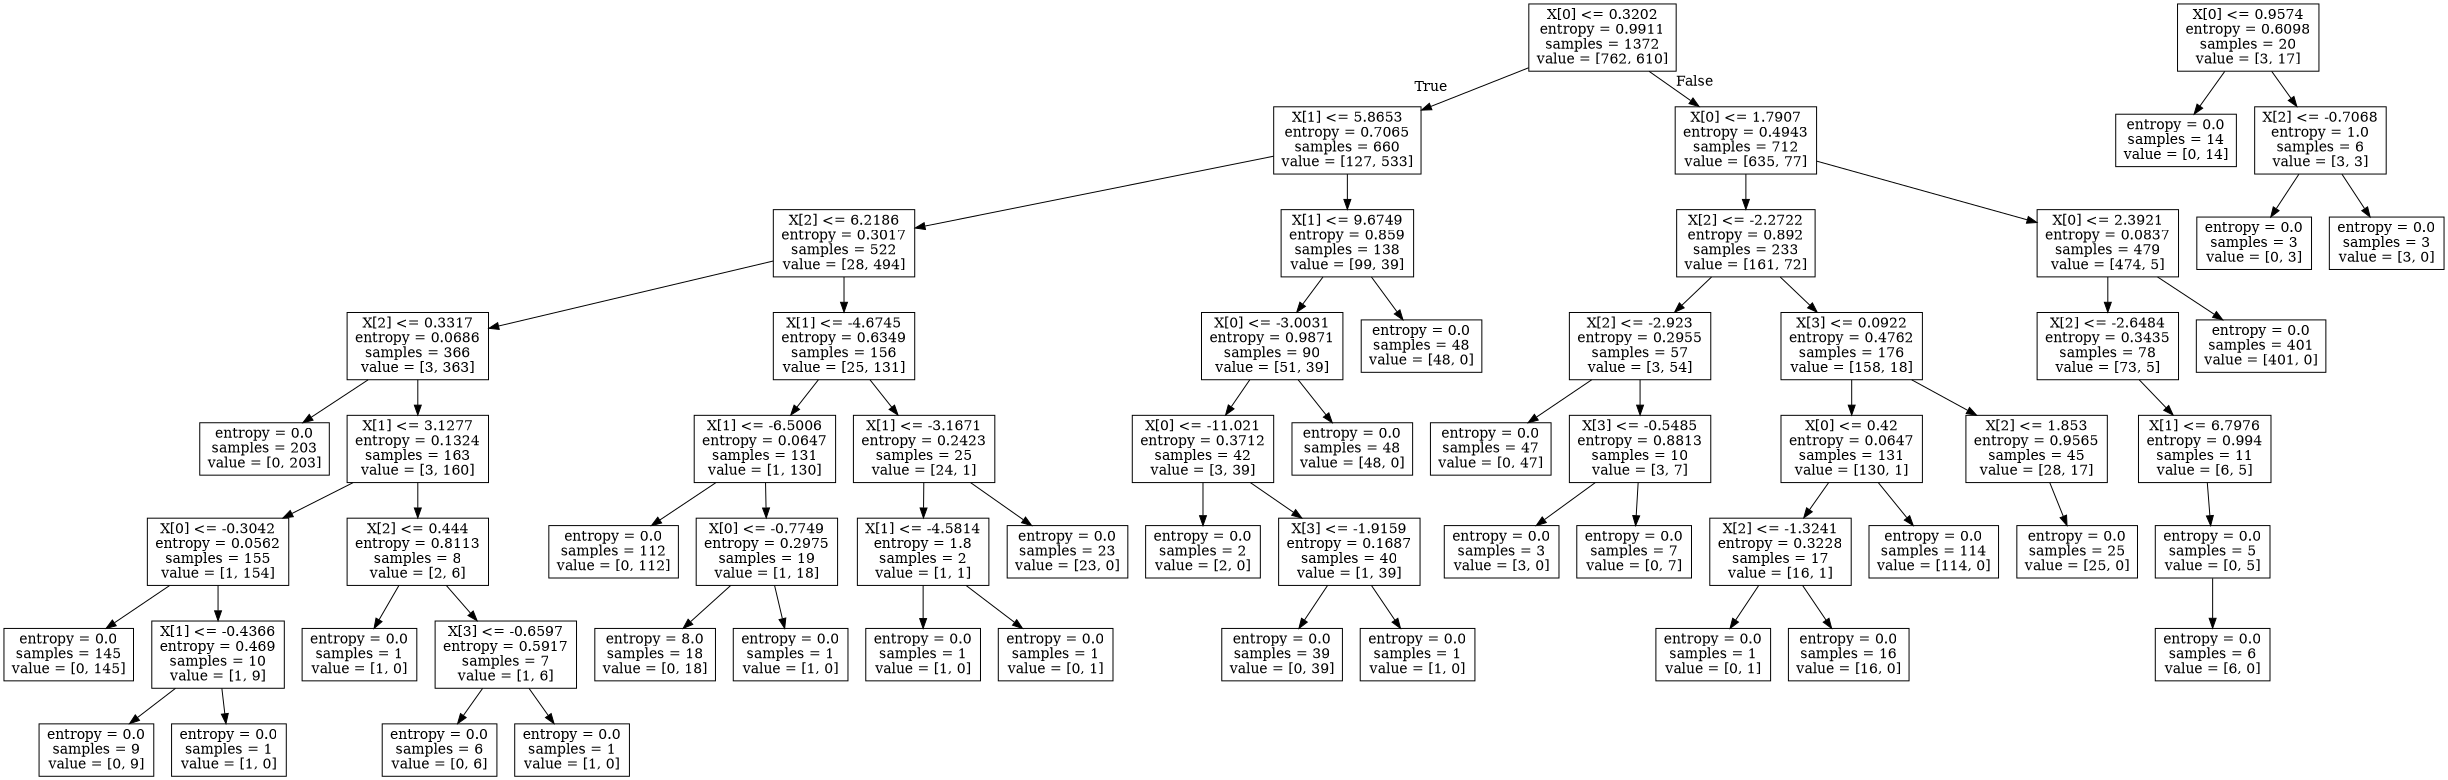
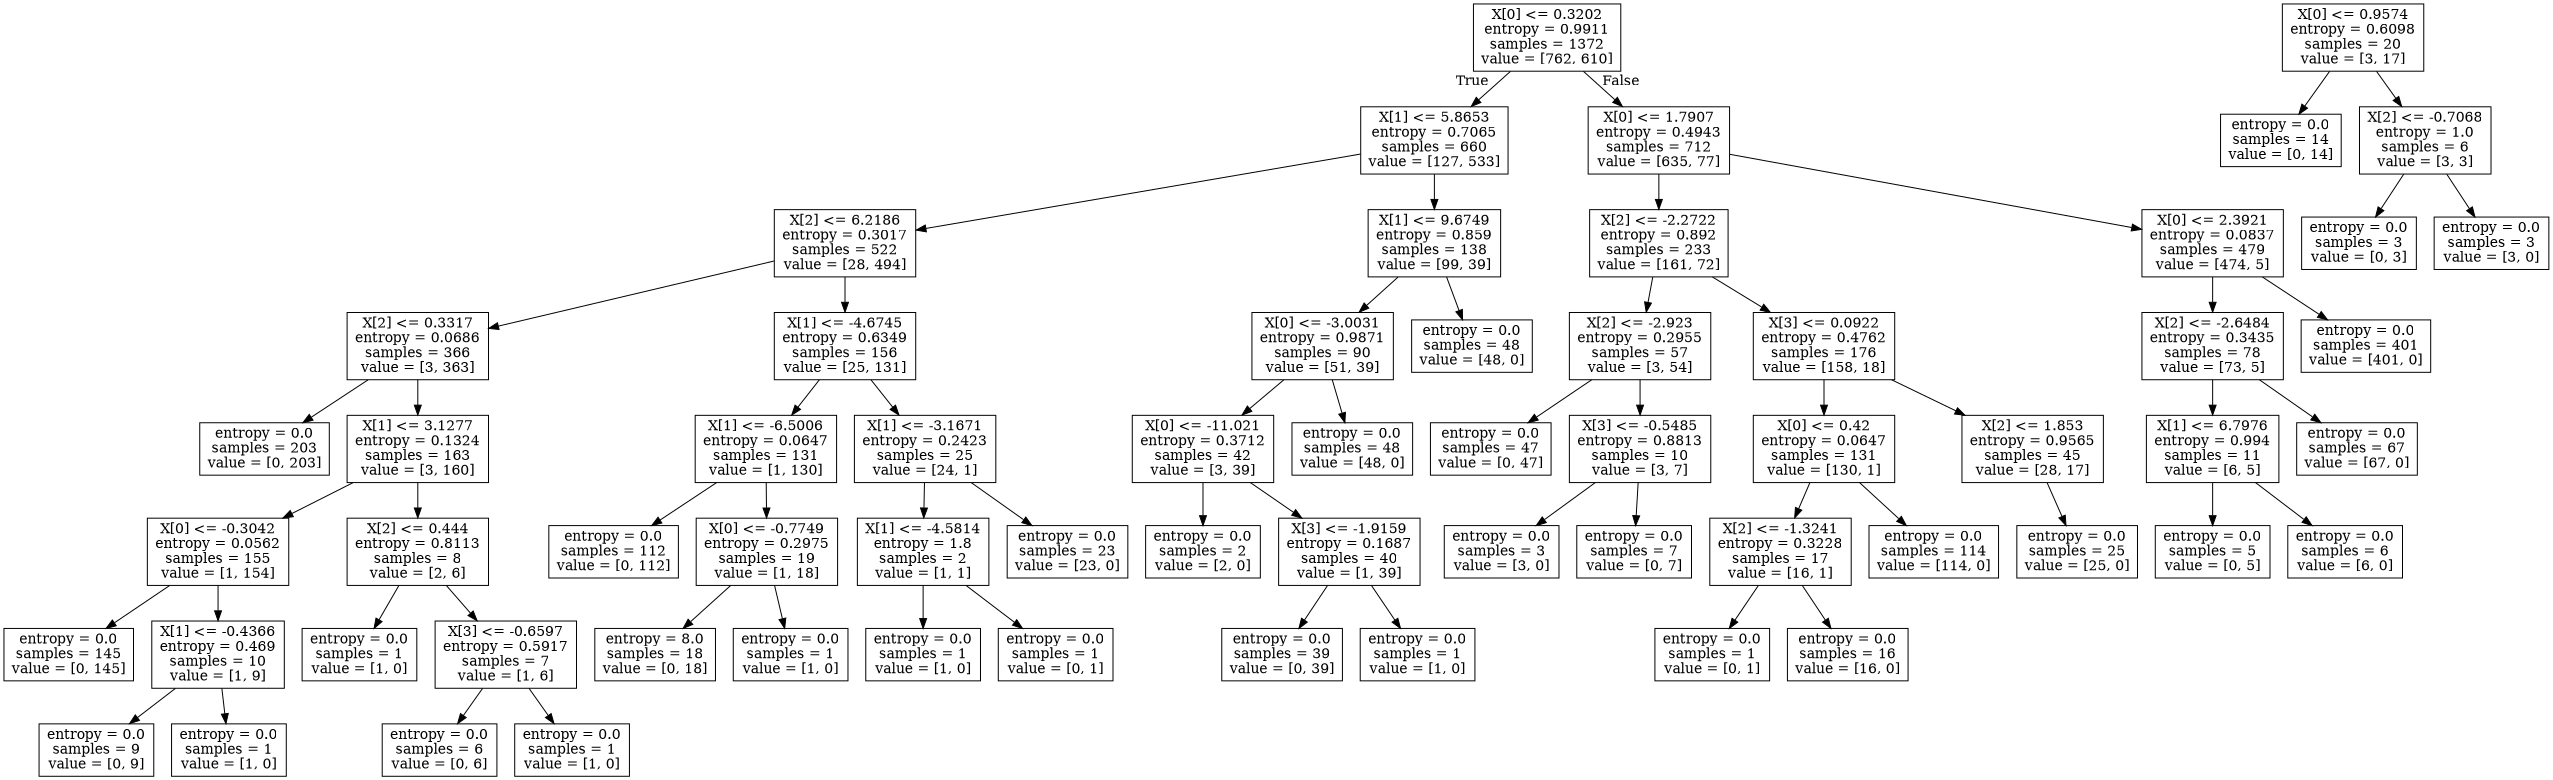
none -> (2357, 449)
(2213, 598) -> (2280, 501)
